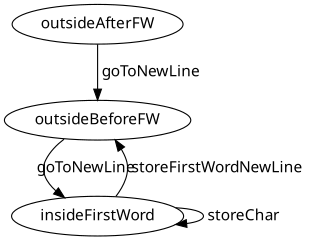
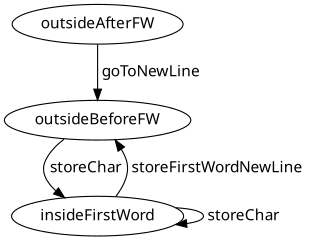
(86, 168) -> (86, 168)
